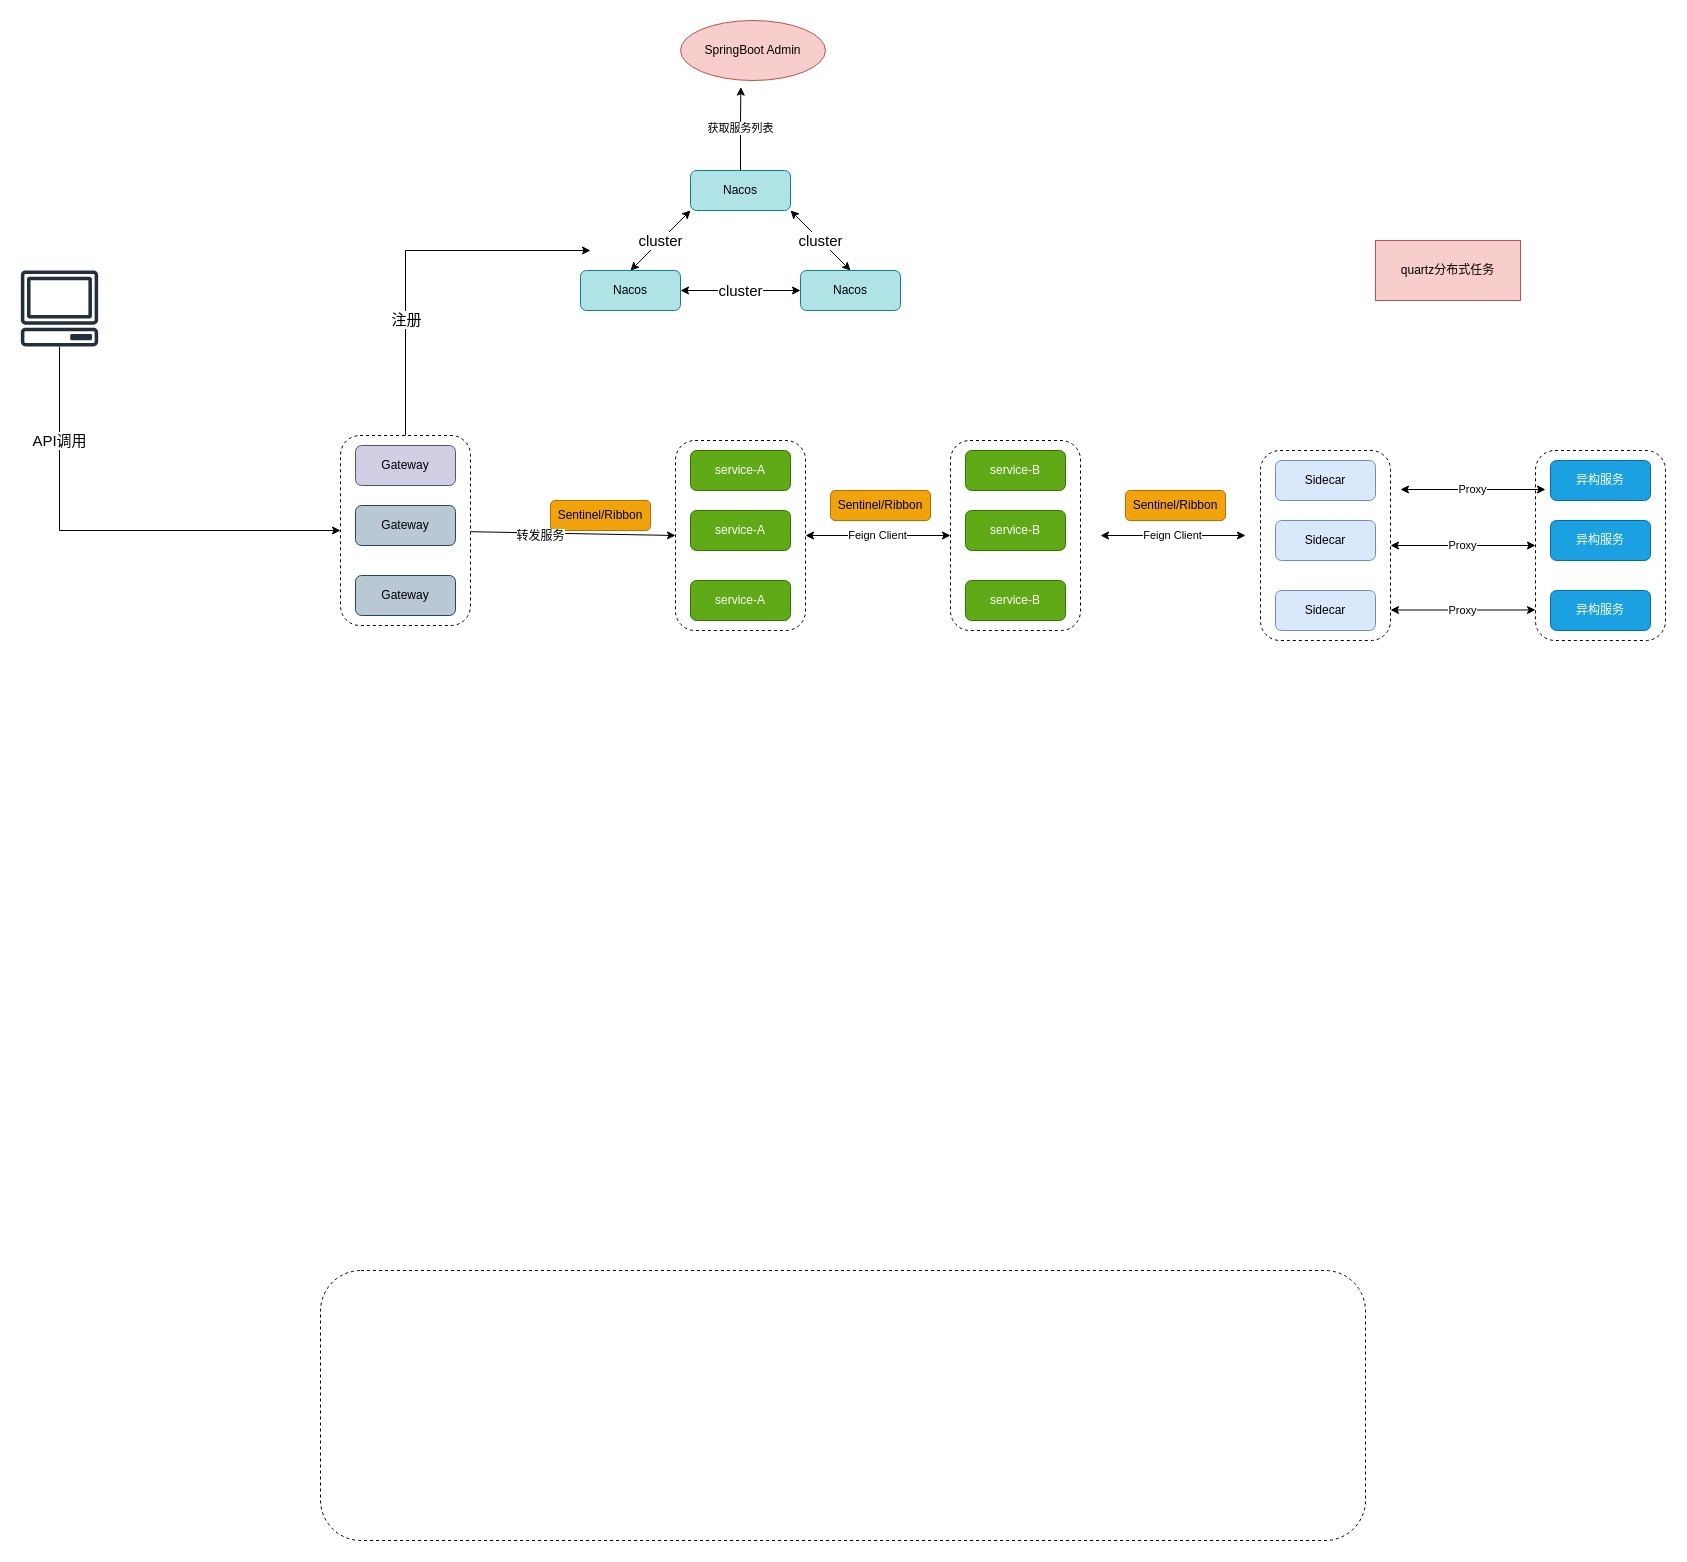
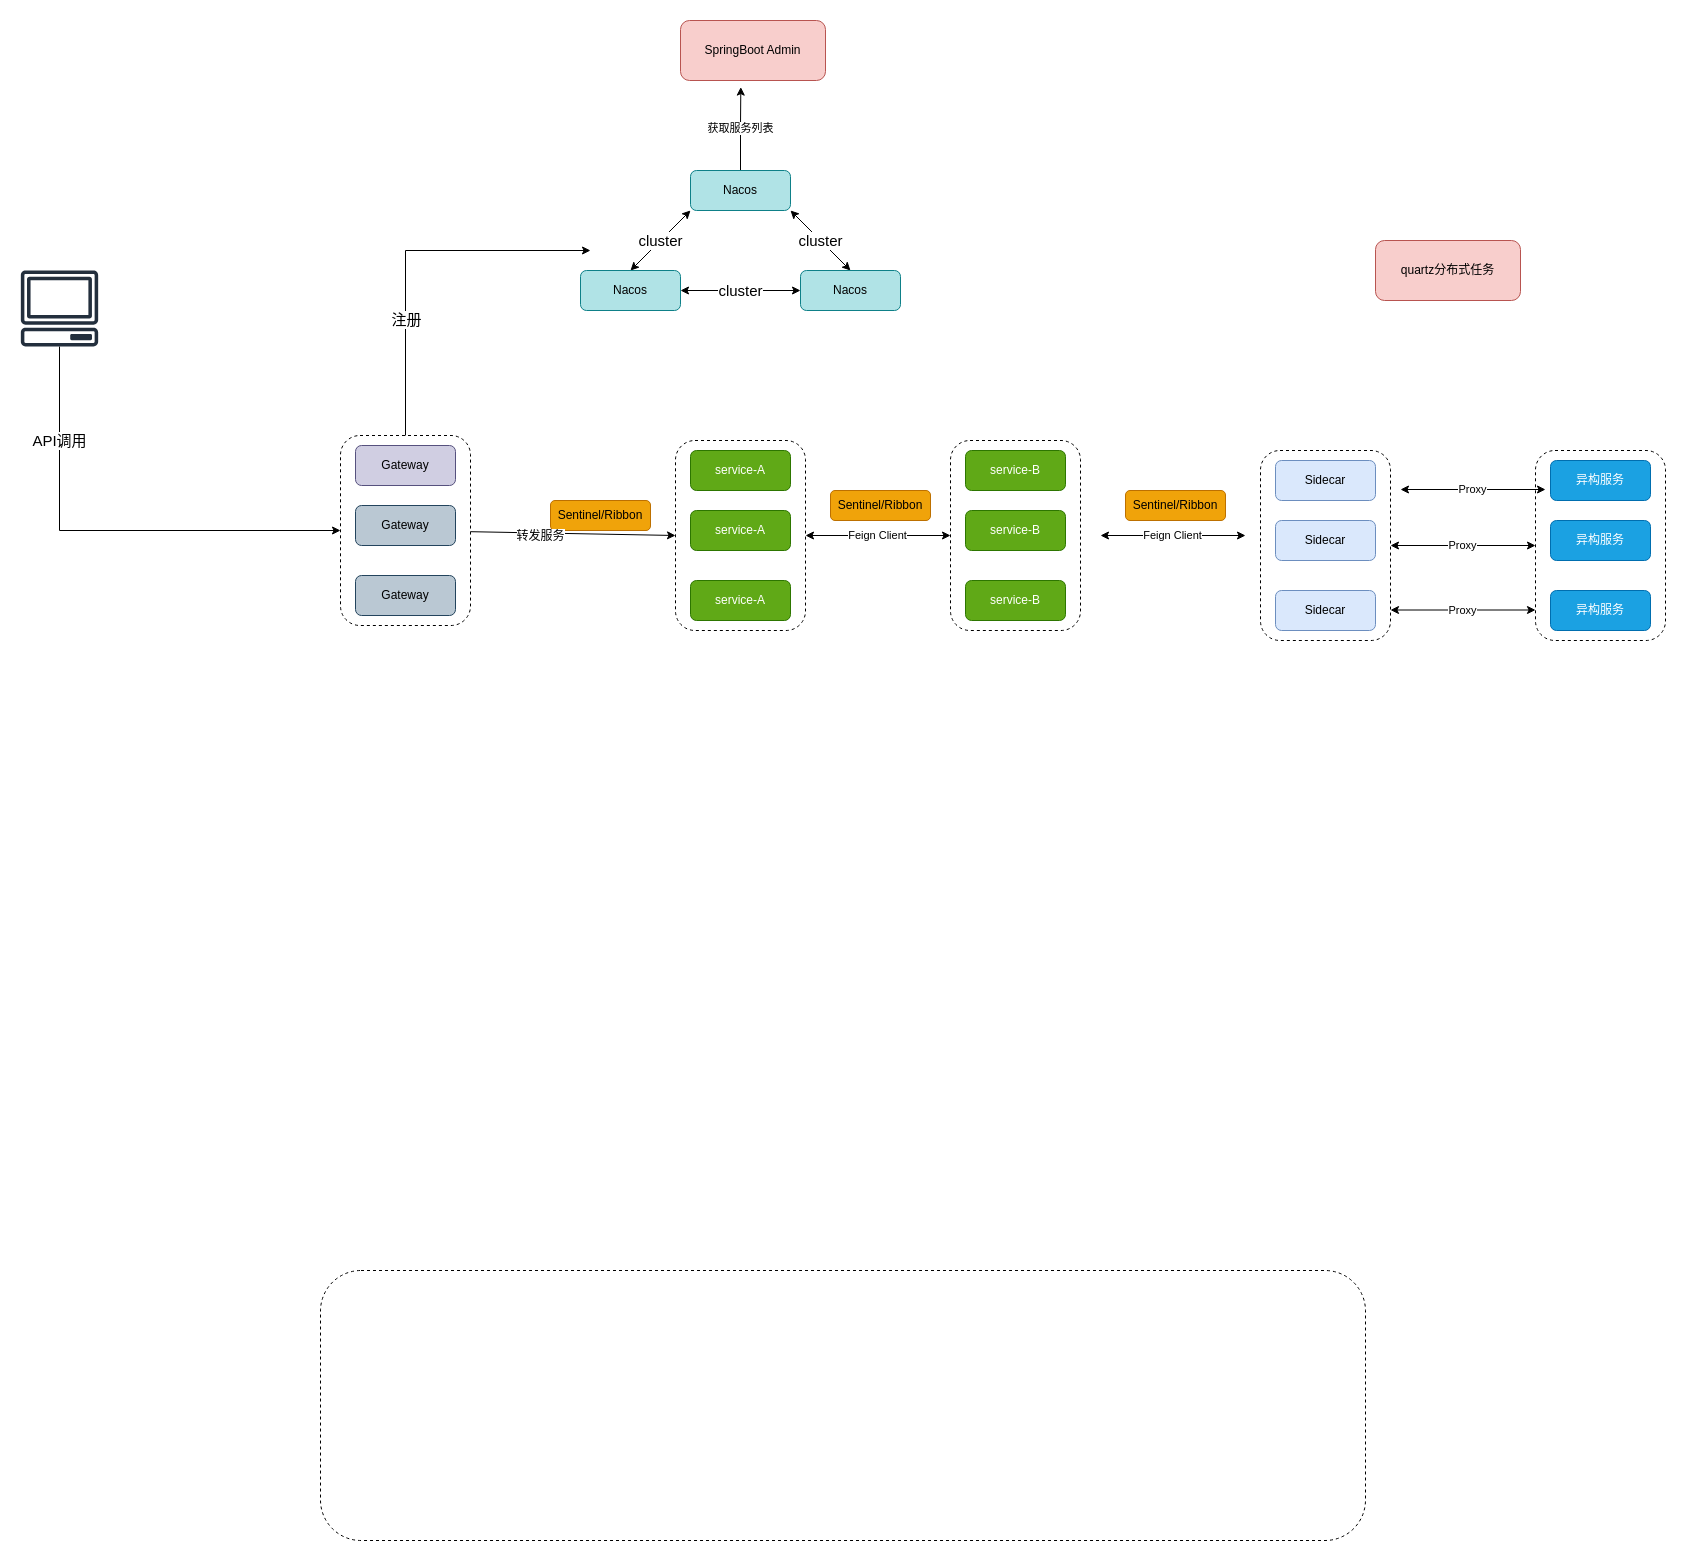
(753, 51) -> (753, 51)
(1448, 271) -> (1448, 271)
